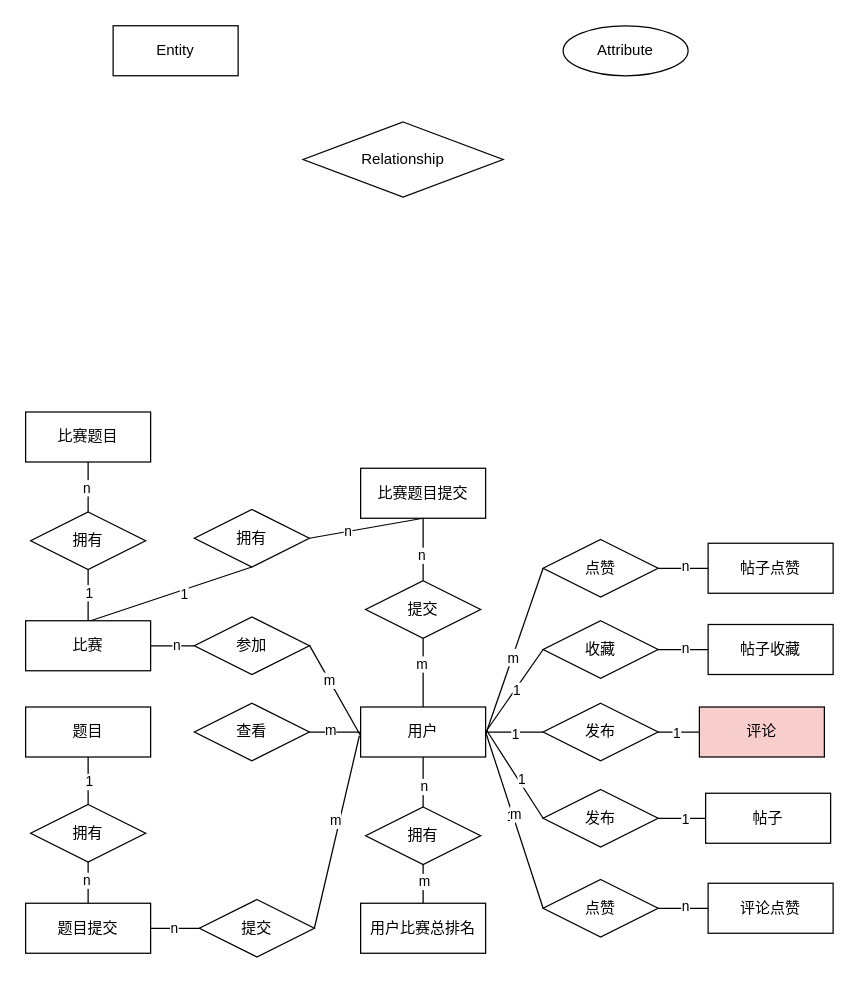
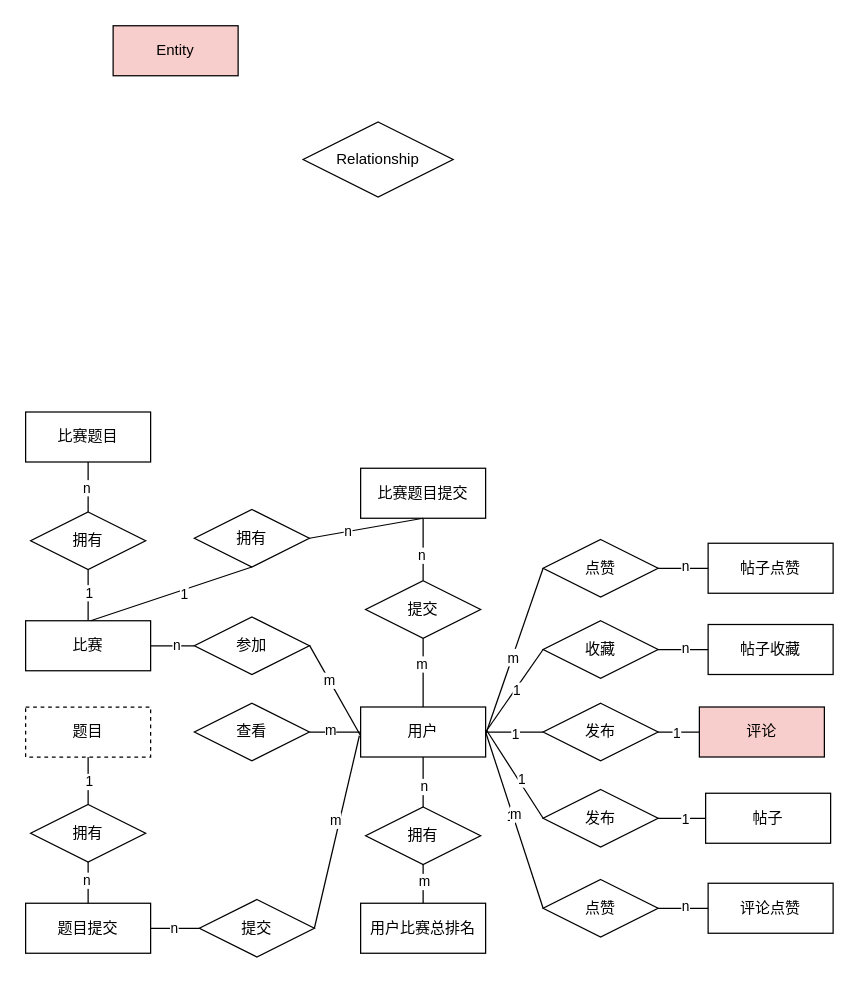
(176, 51) -> (176, 51)
(626, 51) -> none
(403, 159) -> (378, 159)
(88, 732) -> (88, 732)
